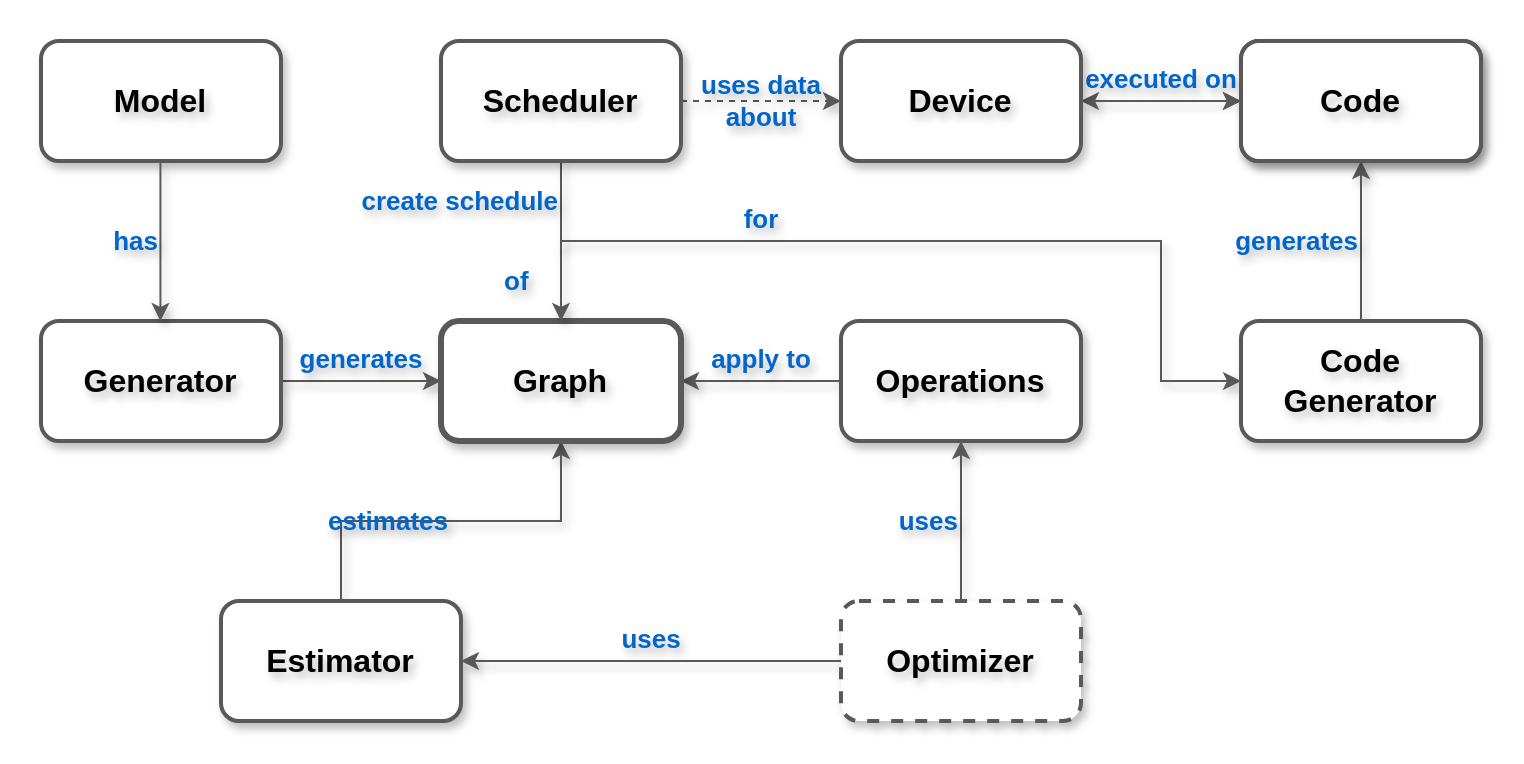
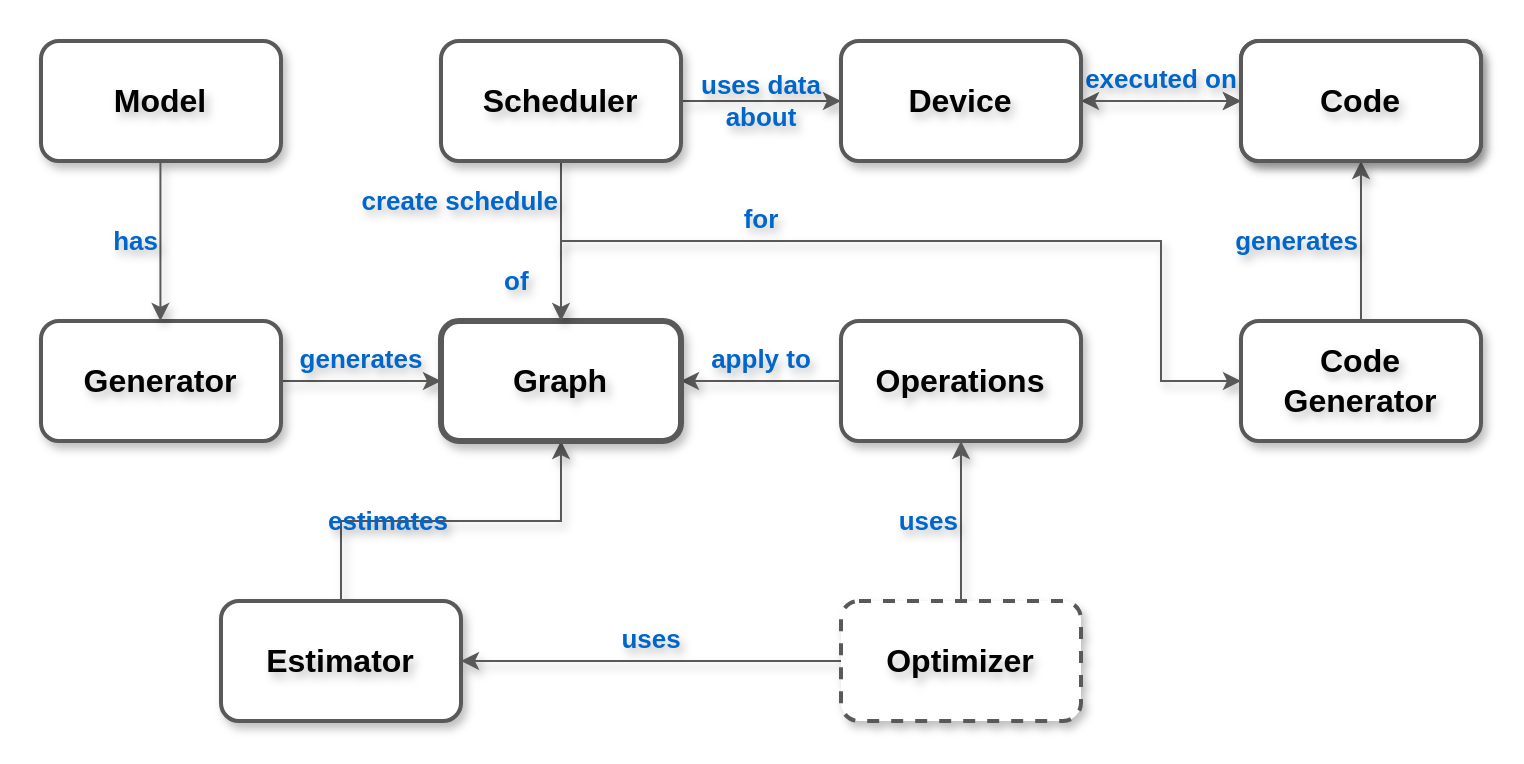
(754, 101) -> (754, 101)
